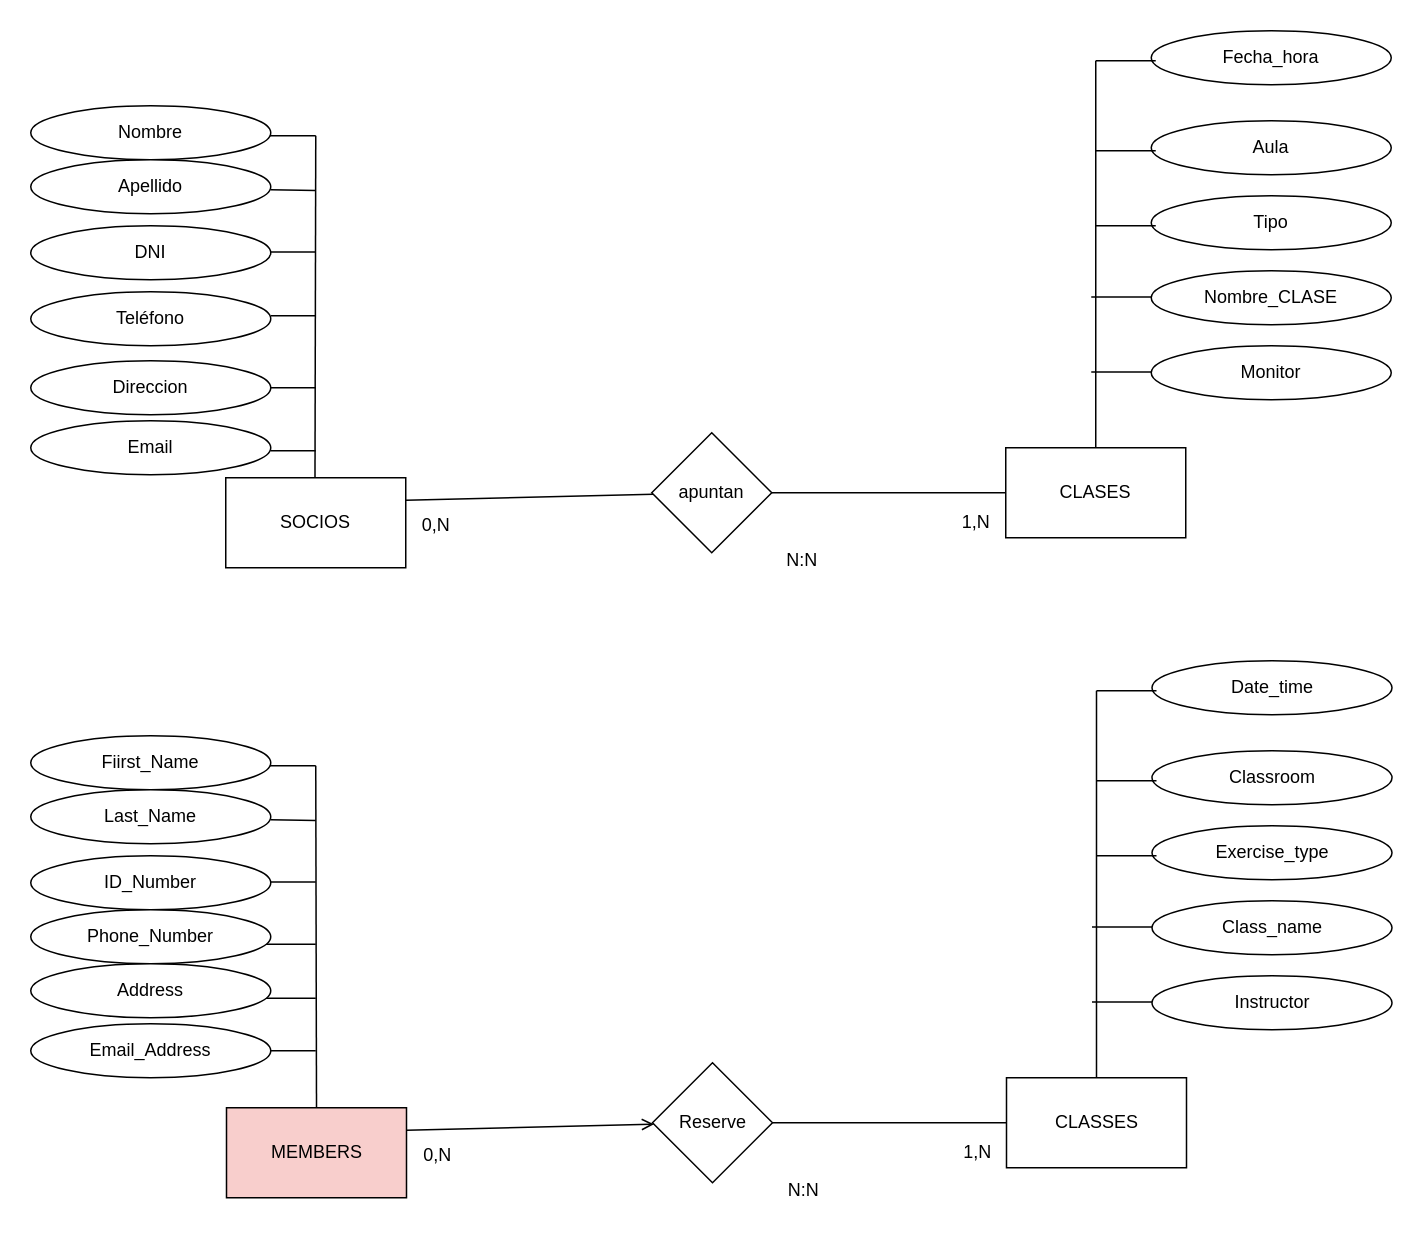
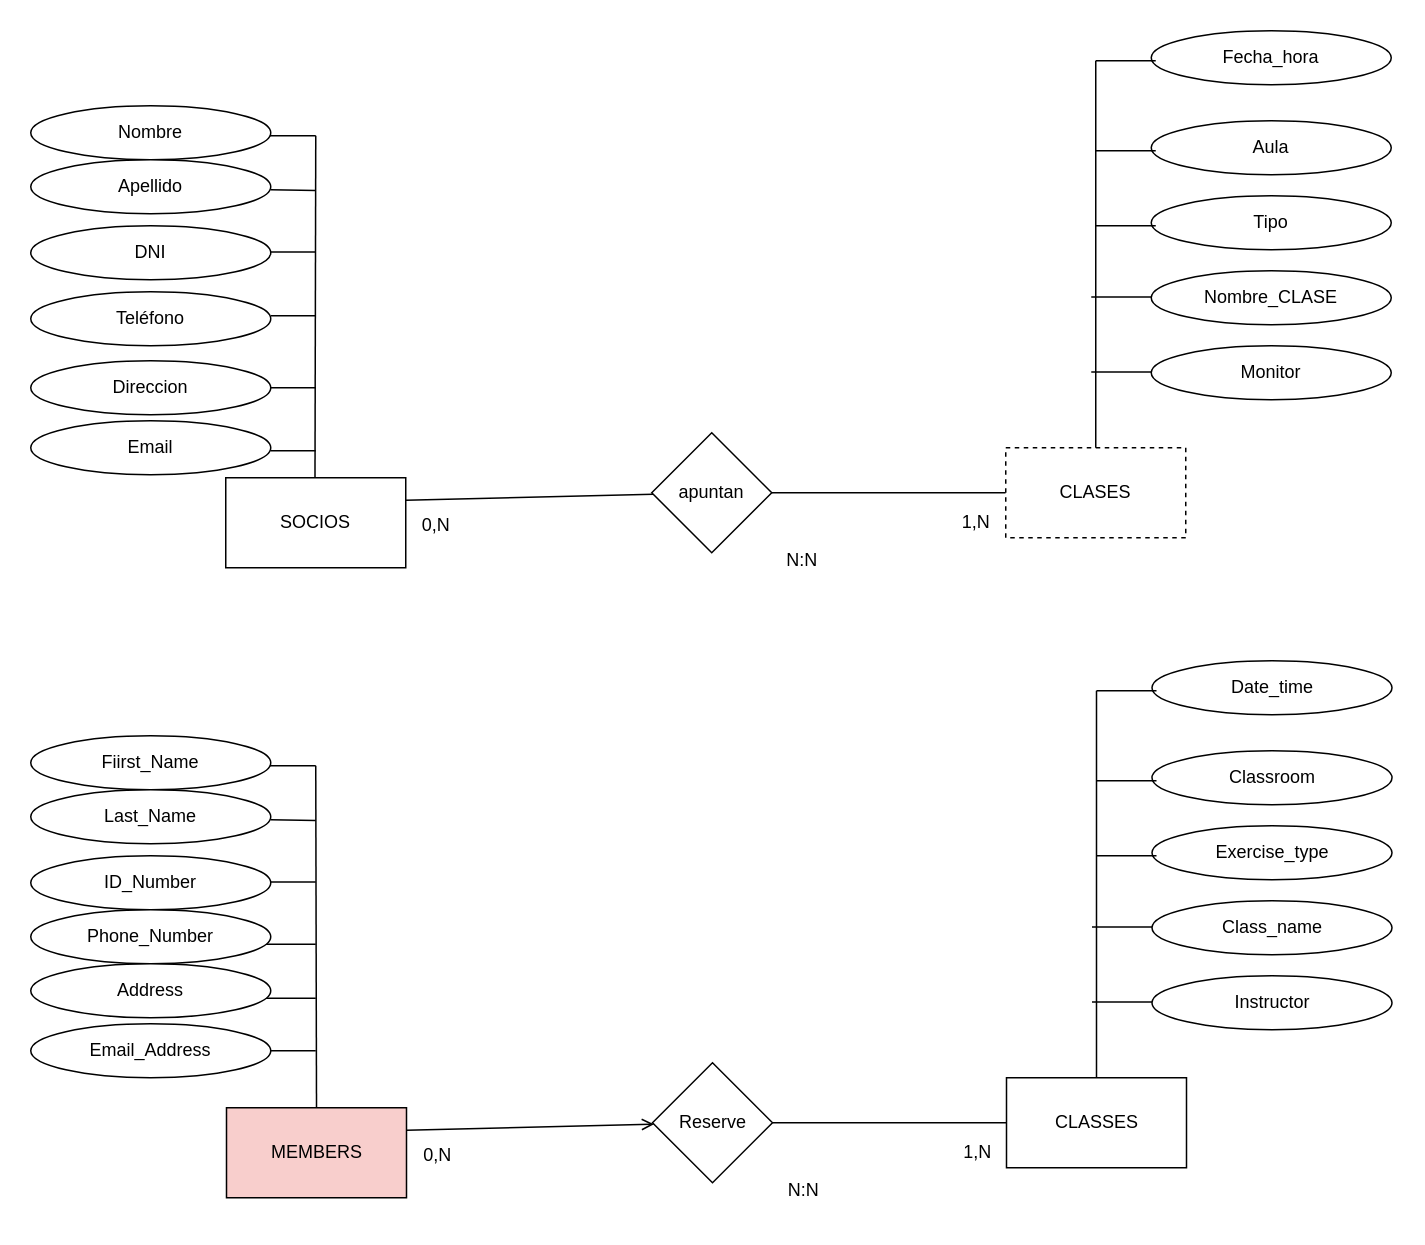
(1096, 493) -> (1096, 493)
